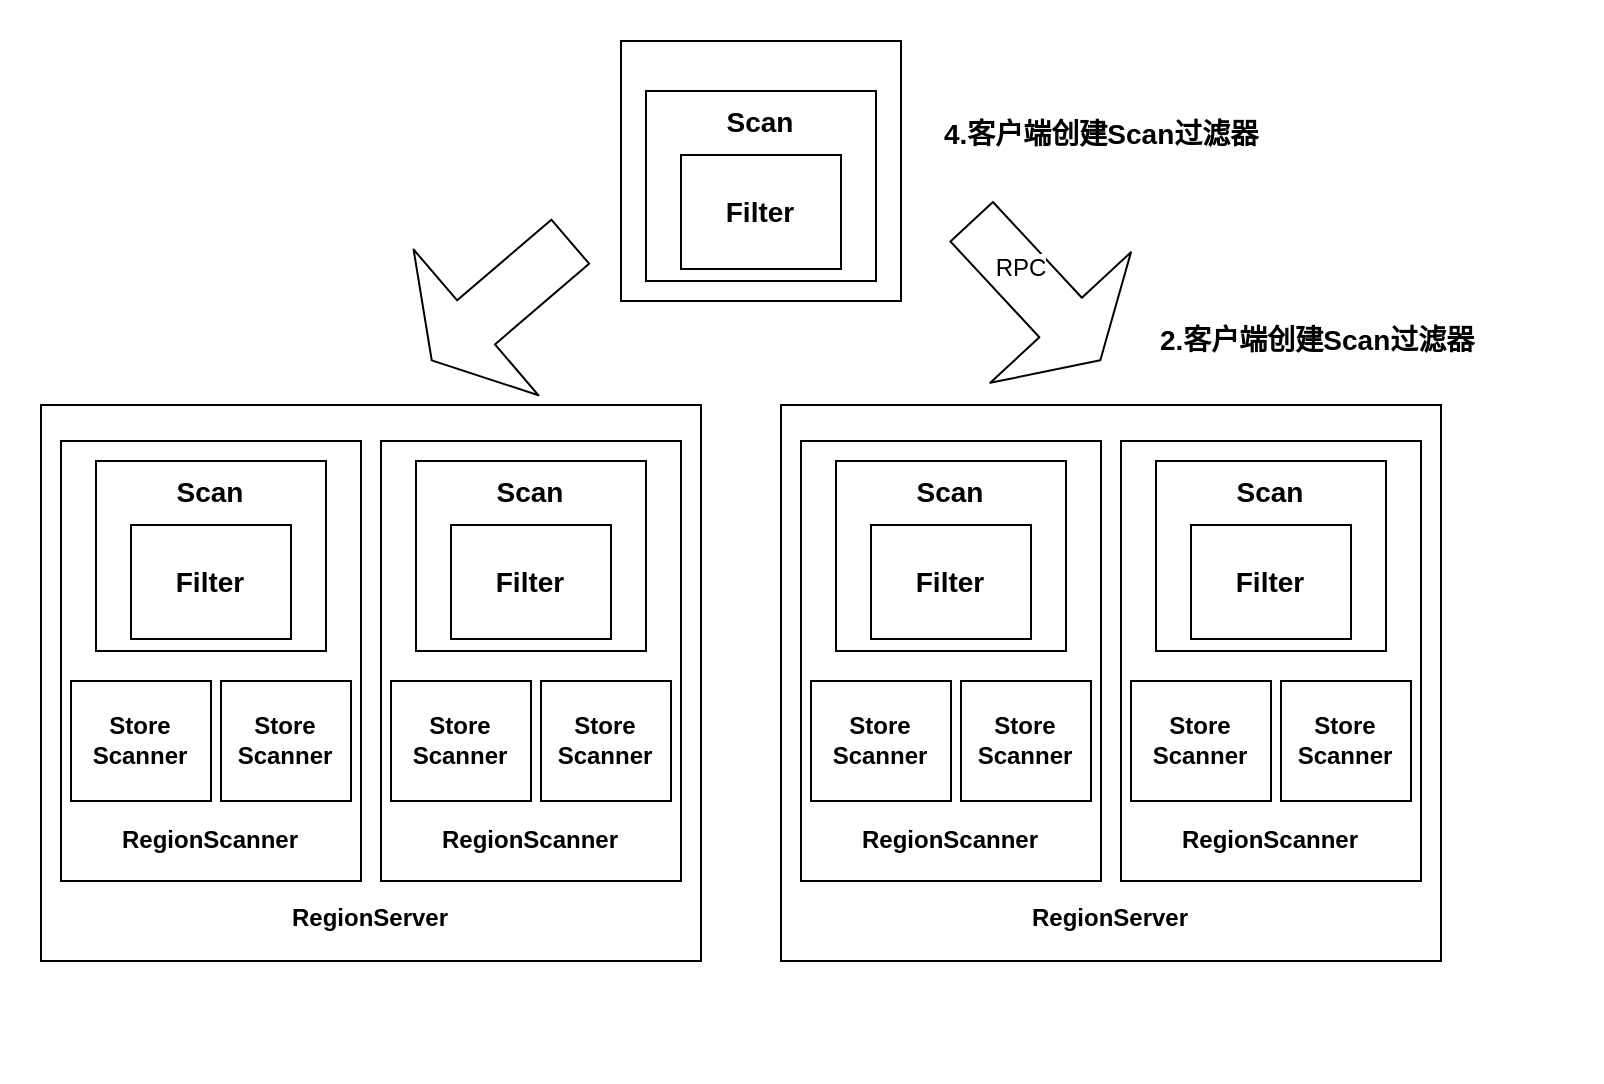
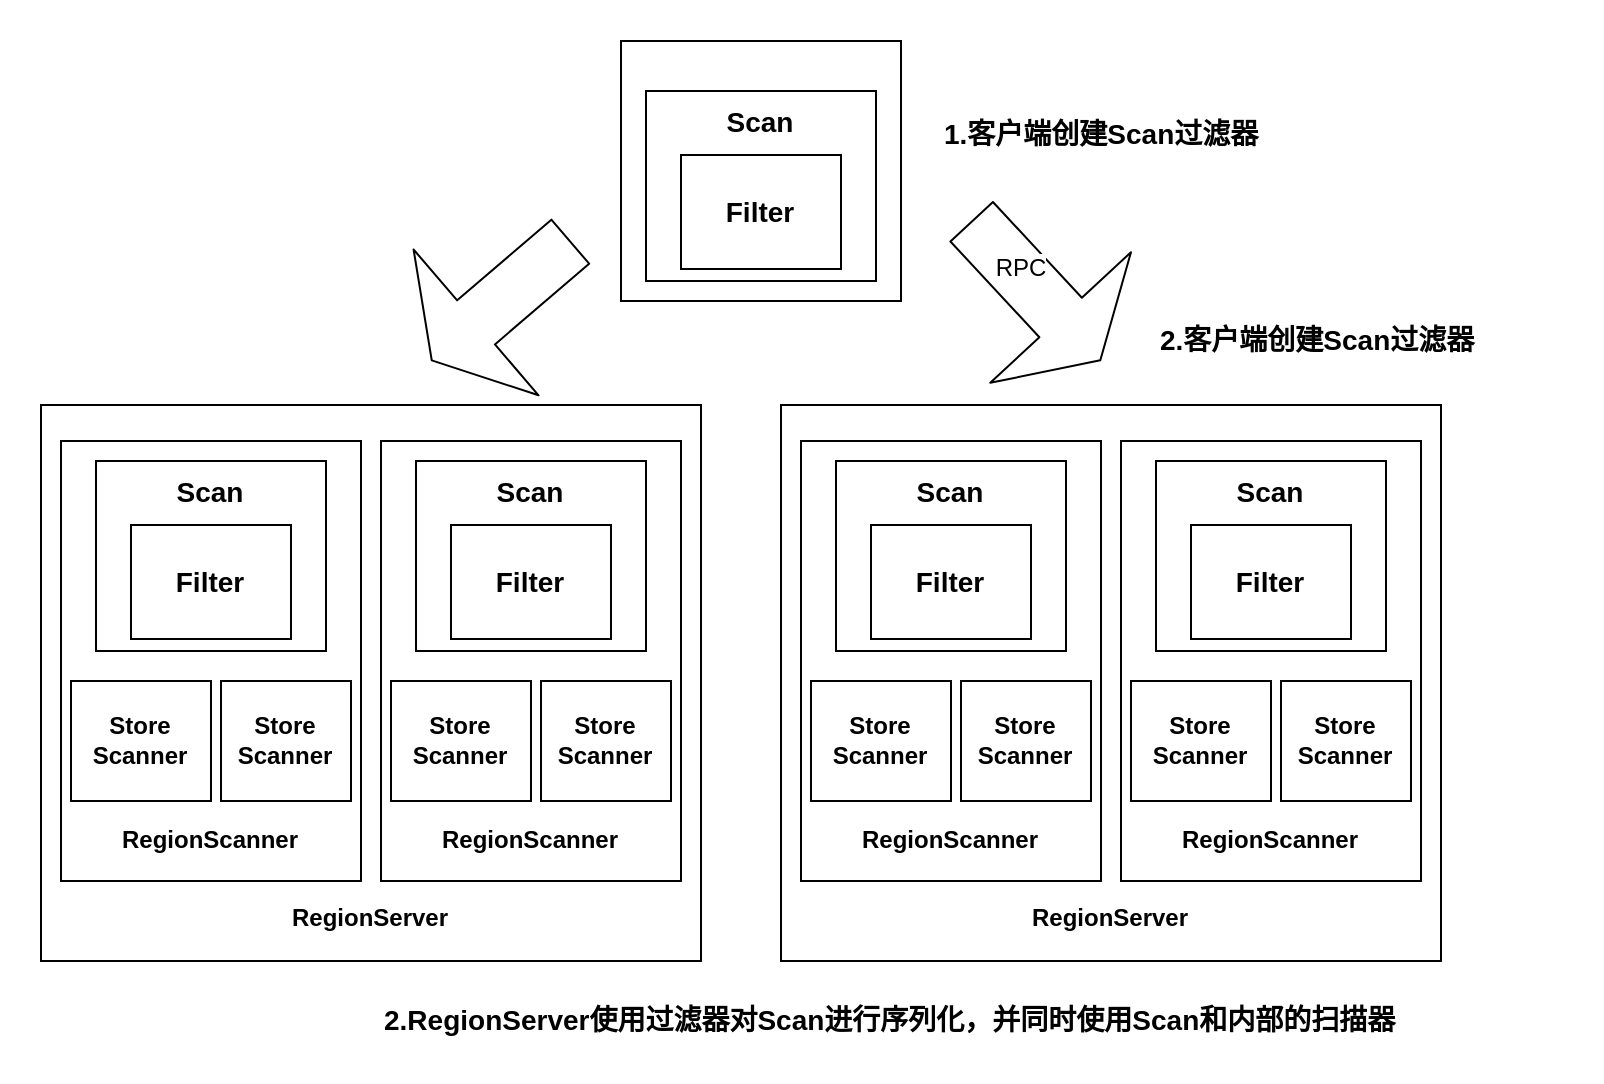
(1078, 135) -> (1078, 135)
none -> (921, 1021)
